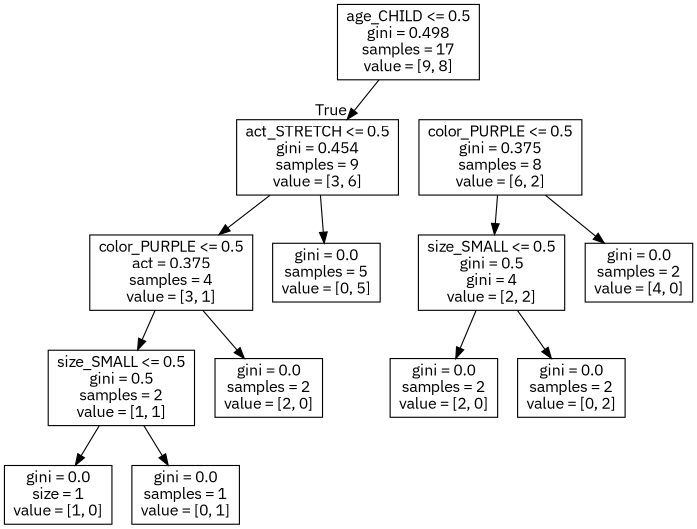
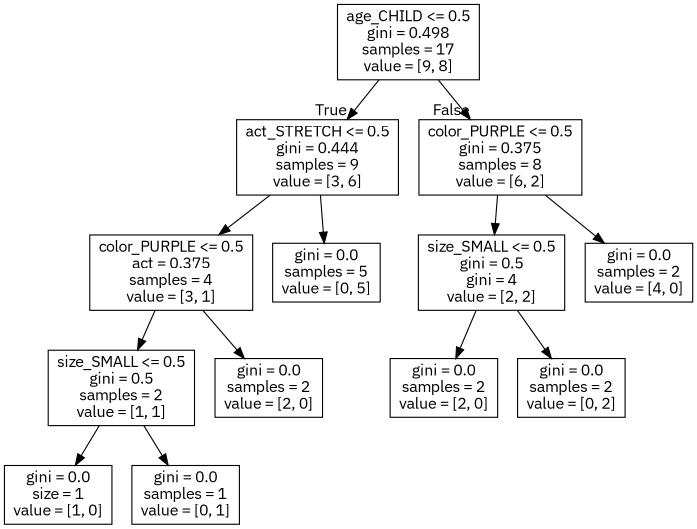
none -> (451, 95)
(318, 157) -> (318, 157)
